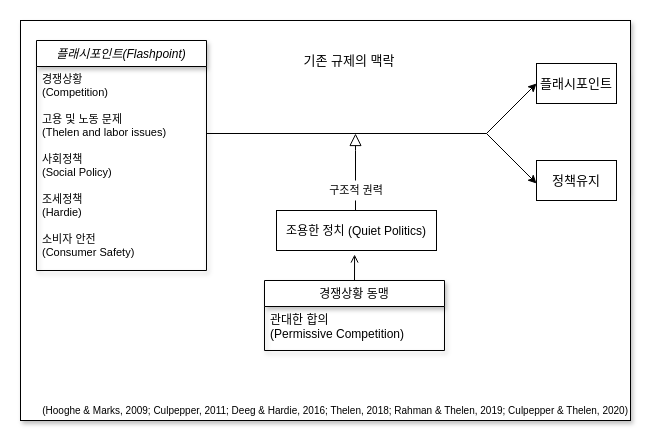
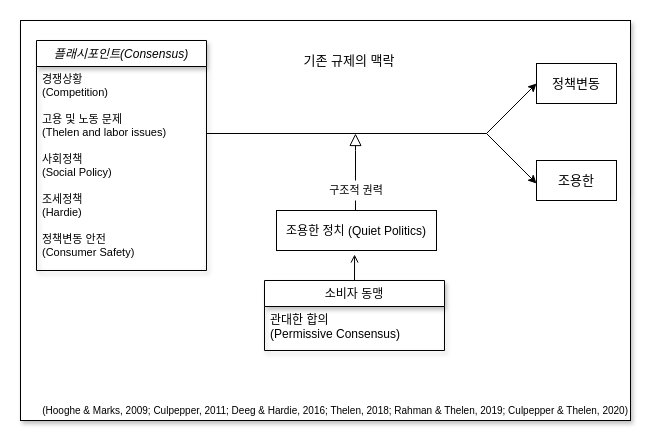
(121, 54) -> (121, 54)
(577, 84) -> (577, 84)
(577, 181) -> (577, 181)
(71, 239) -> (77, 239)
(354, 294) -> (354, 294)
(302, 320) -> (302, 320)
